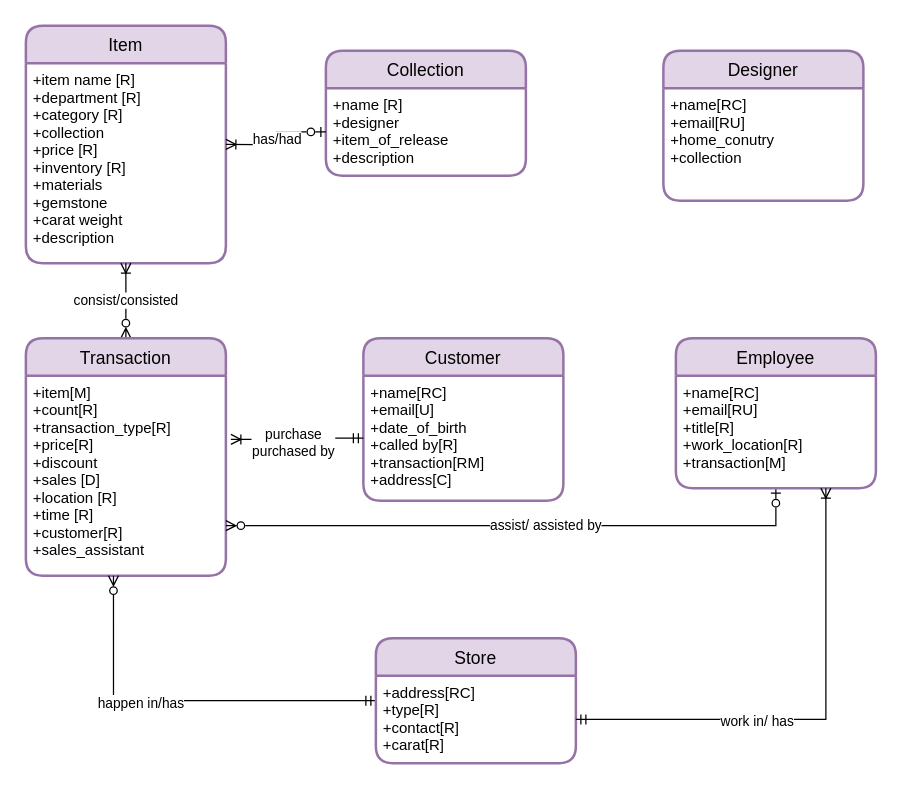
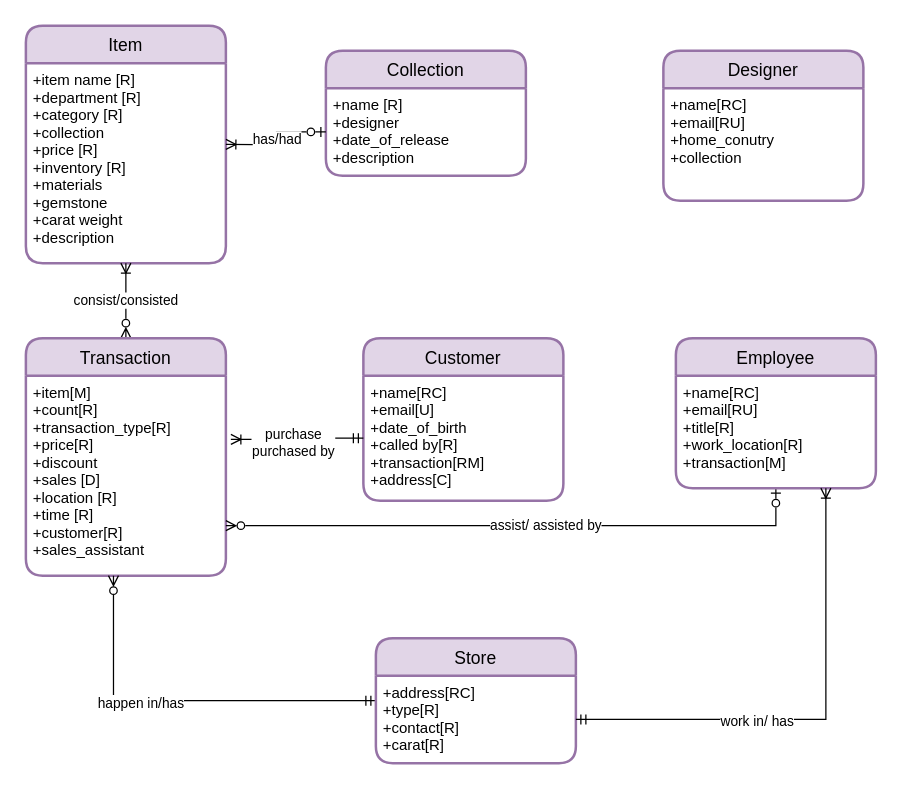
(370, 105) -> (370, 105)
